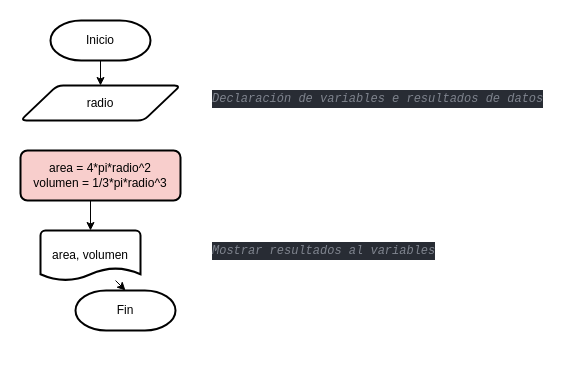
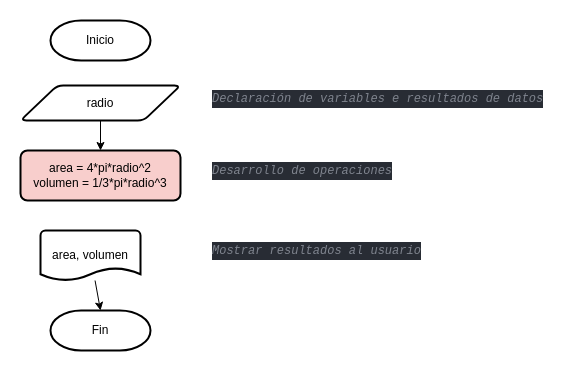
(101, 70) -> none
none -> (101, 132)
none -> (316, 176)
(91, 211) -> none
(306, 250) -> (301, 250)
(126, 311) -> (101, 331)
